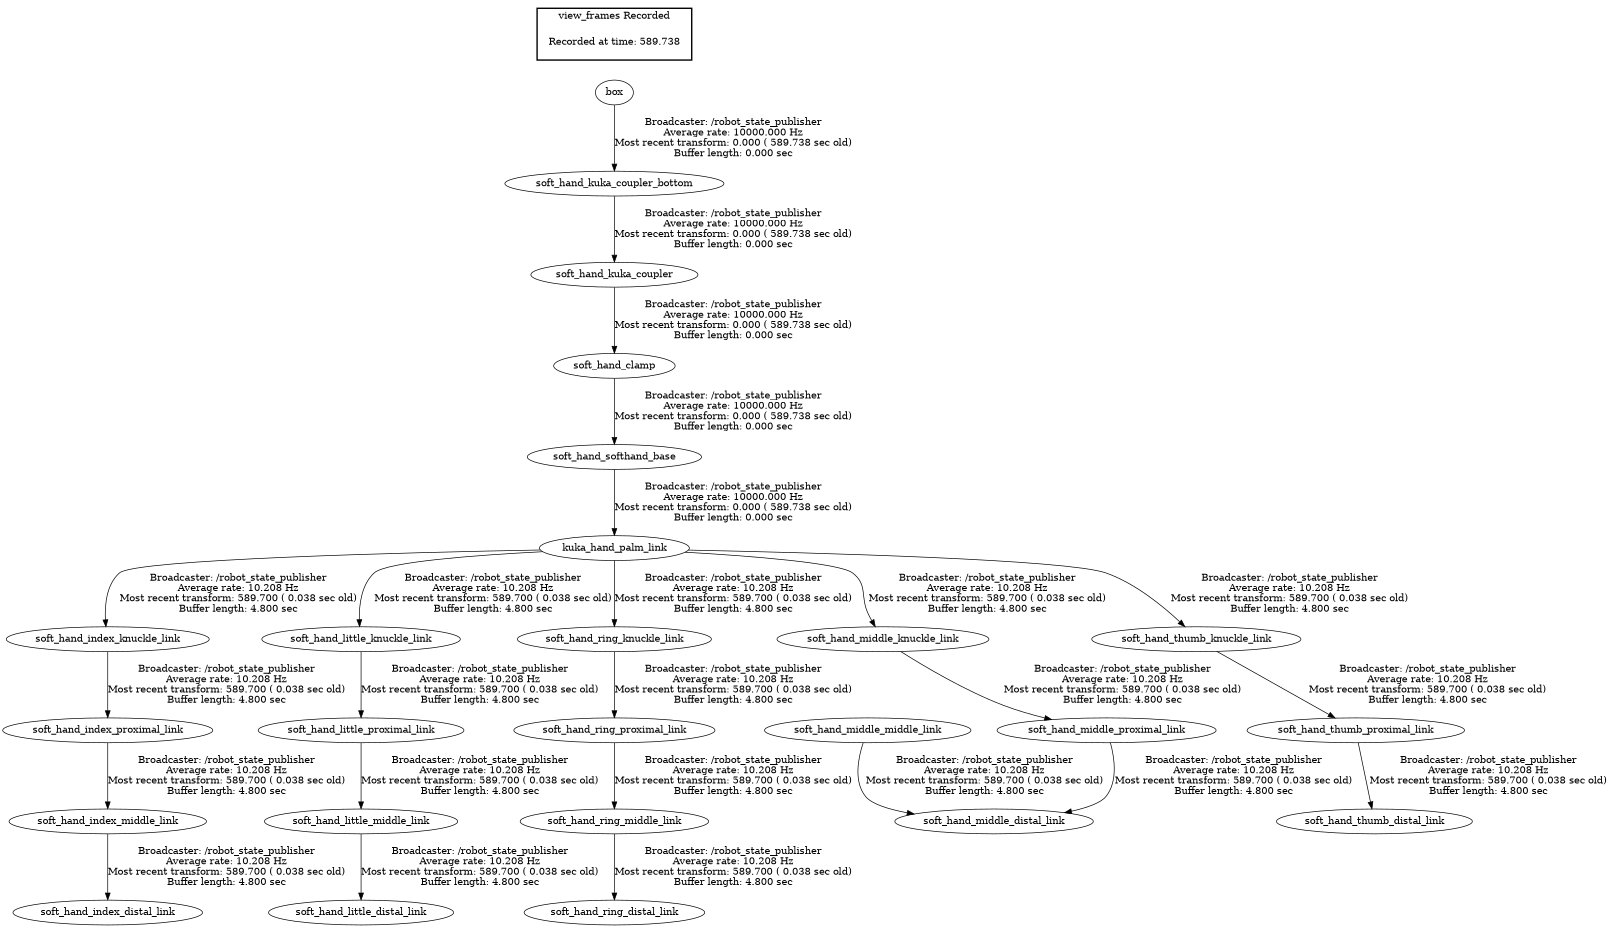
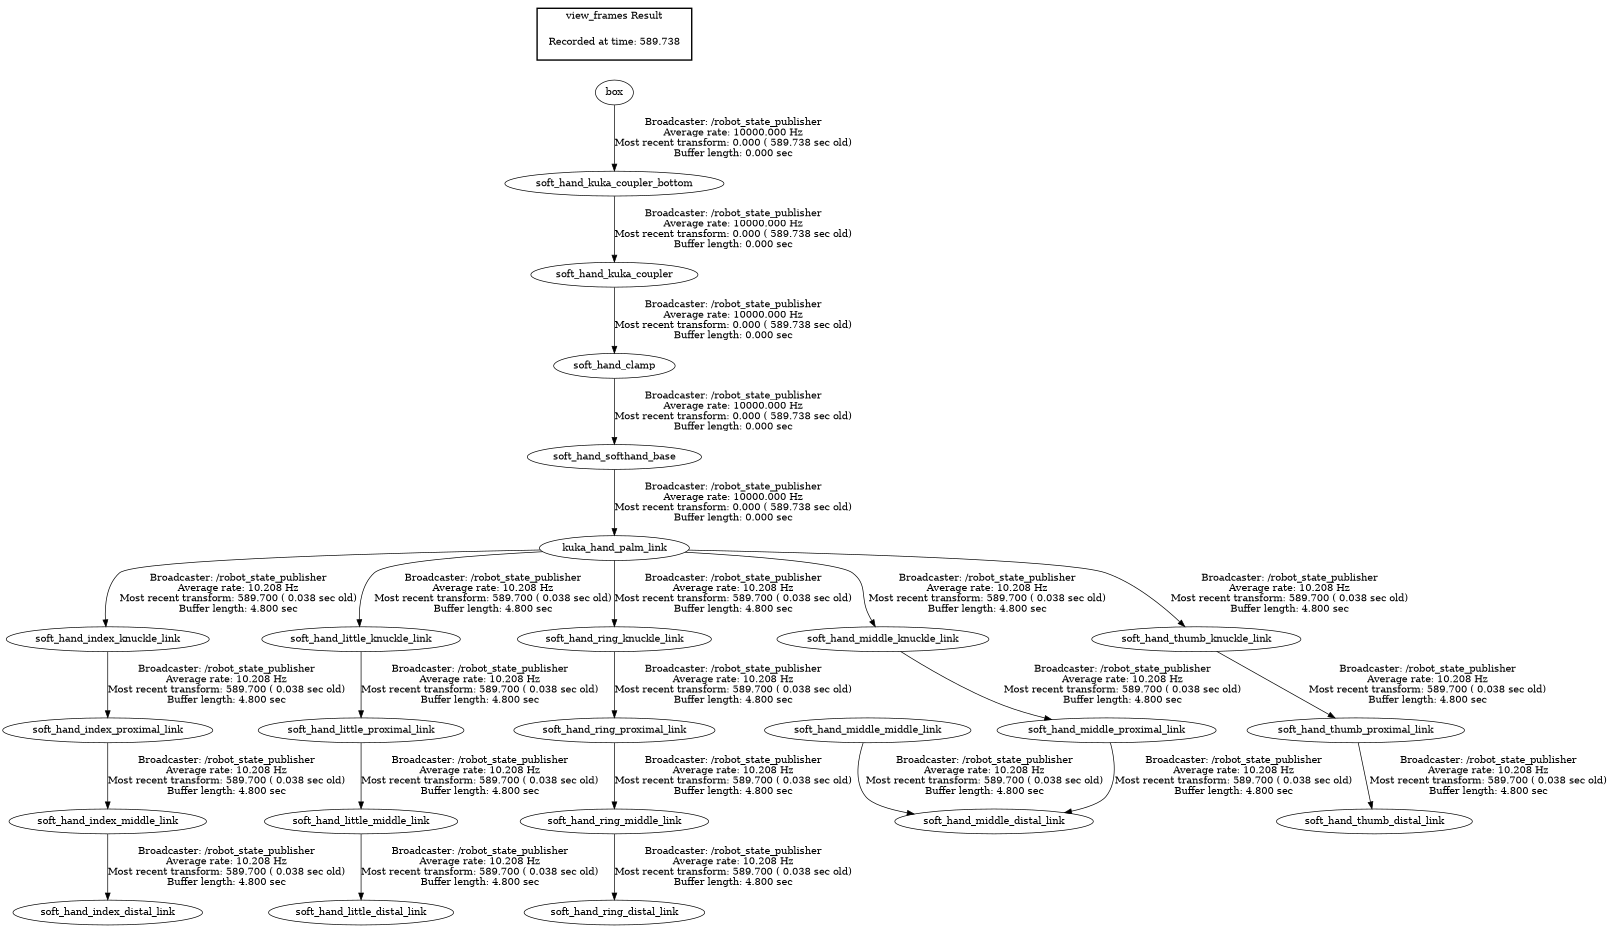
(614, 16) -> (614, 16)
